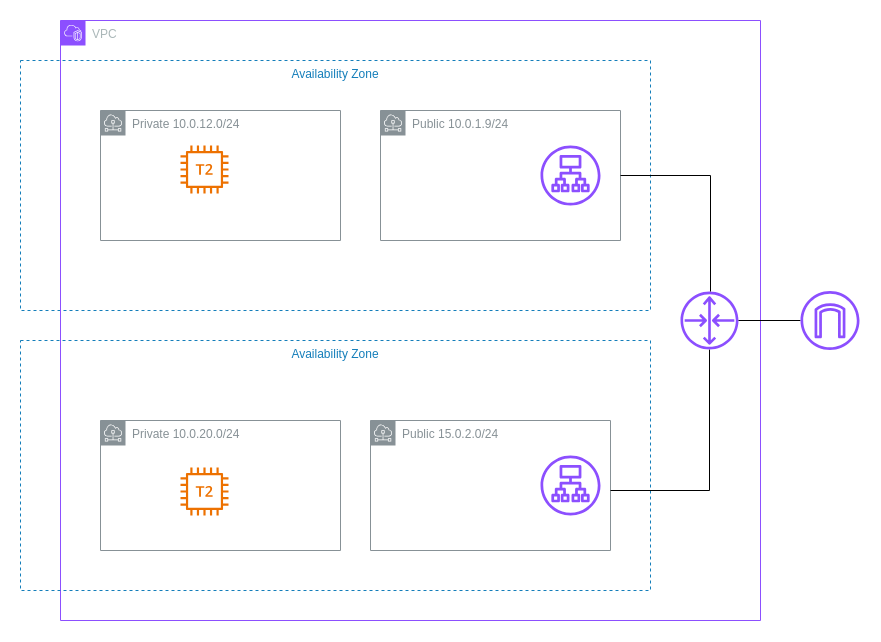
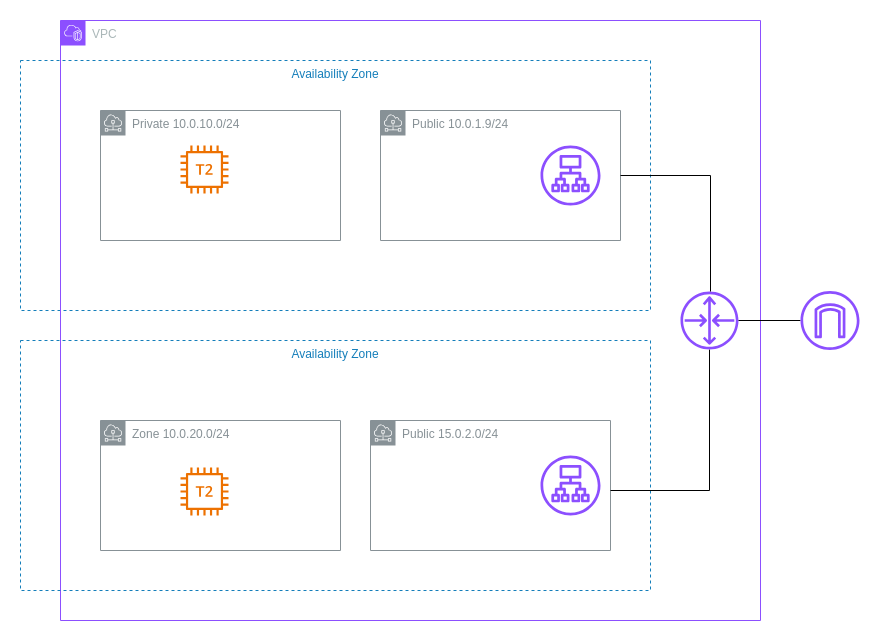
(192, 125) -> (192, 125)
(192, 435) -> (183, 435)
